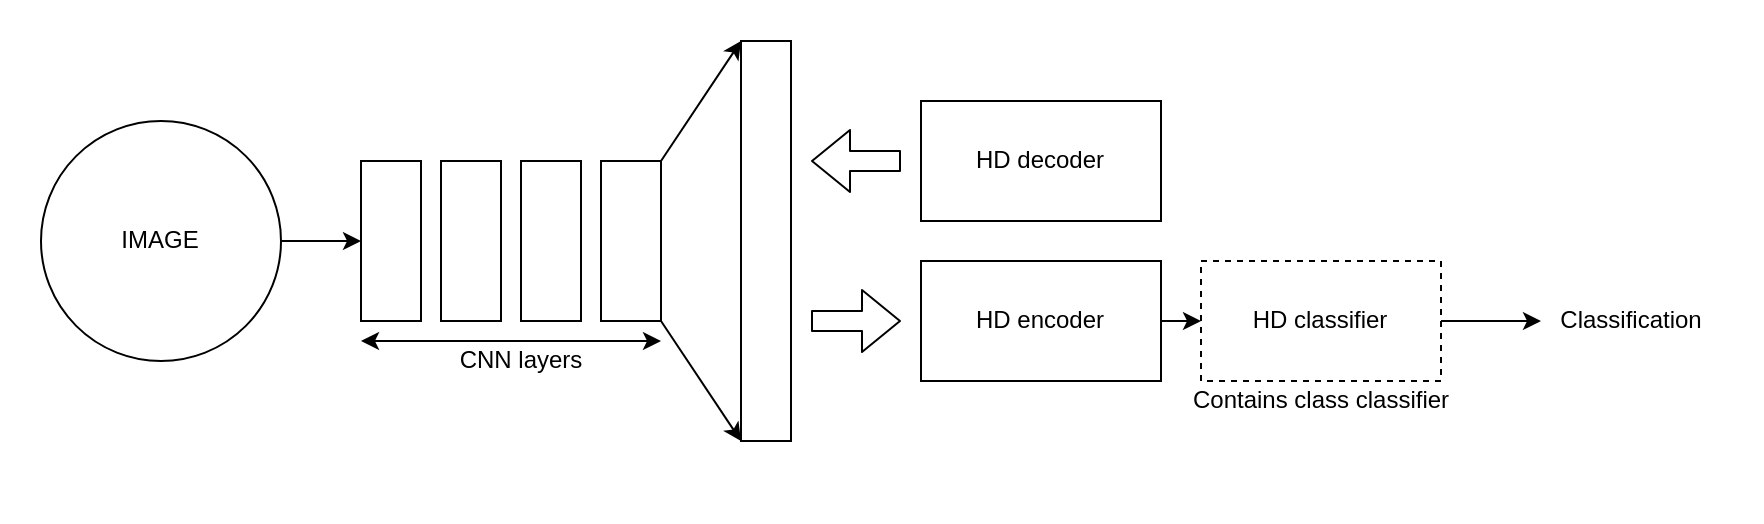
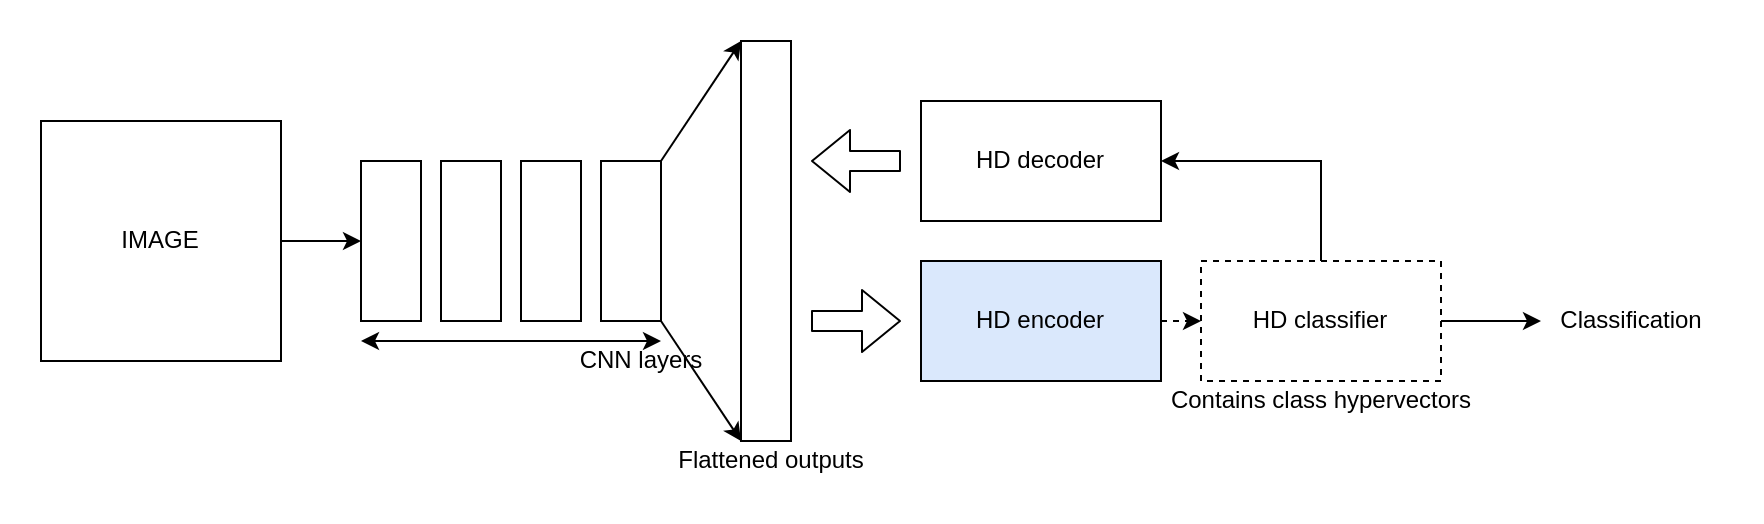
none -> (1298, 161)
(161, 241) -> (161, 241)
(1041, 321) -> (1041, 321)
(1174, 321) -> (1174, 321)
(521, 361) -> (641, 361)
(1322, 401) -> (1322, 401)
none -> (771, 461)
